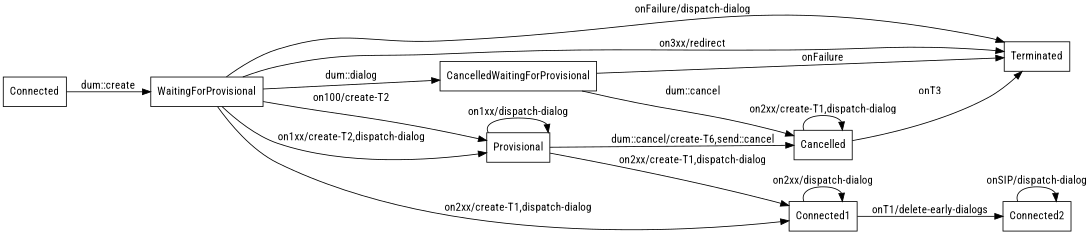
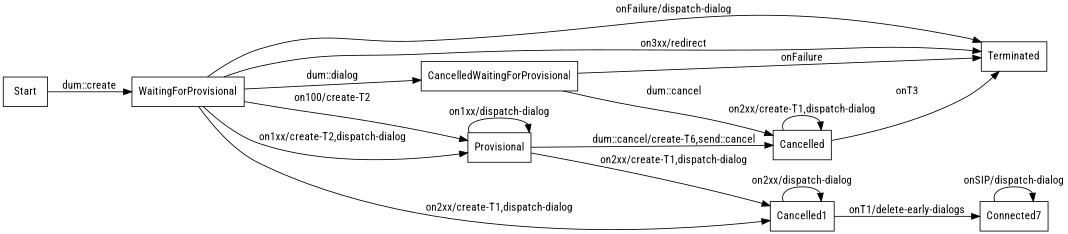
(35, 92) -> (25, 92)
(823, 216) -> (802, 216)
(1037, 216) -> (1014, 216)
